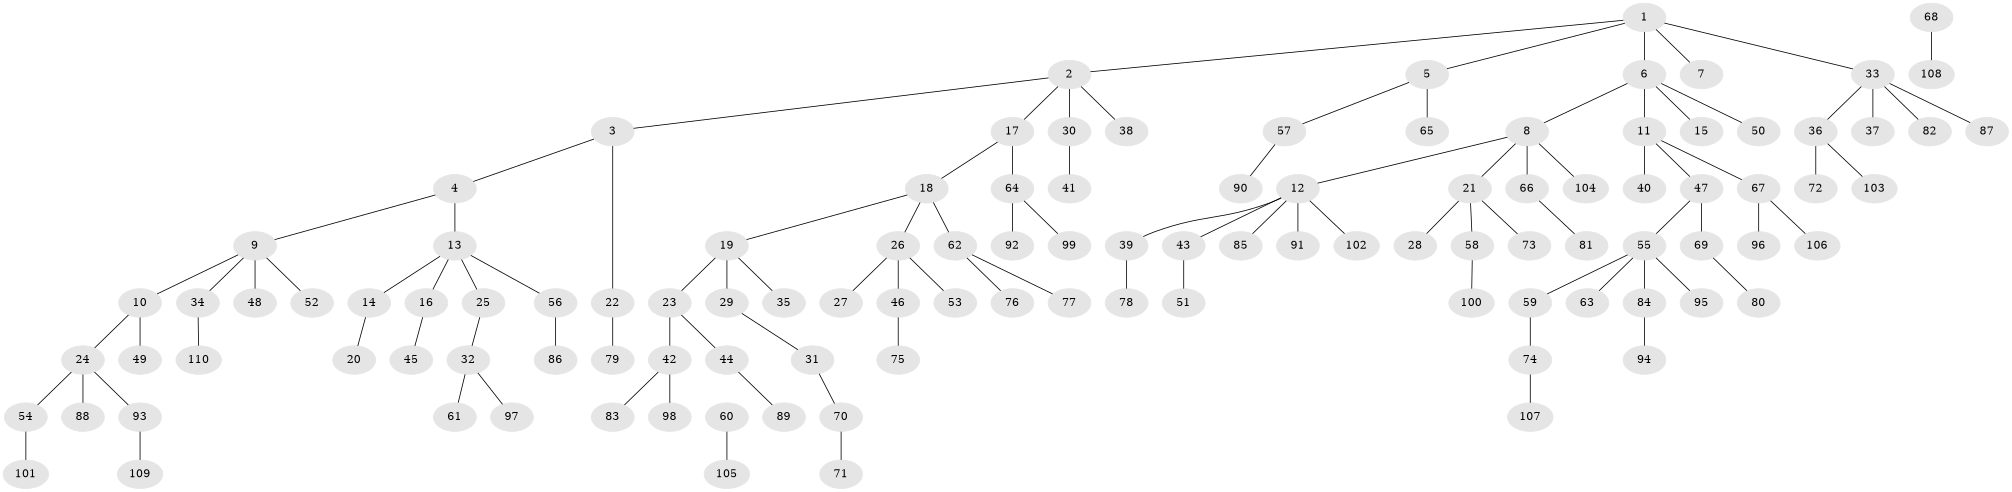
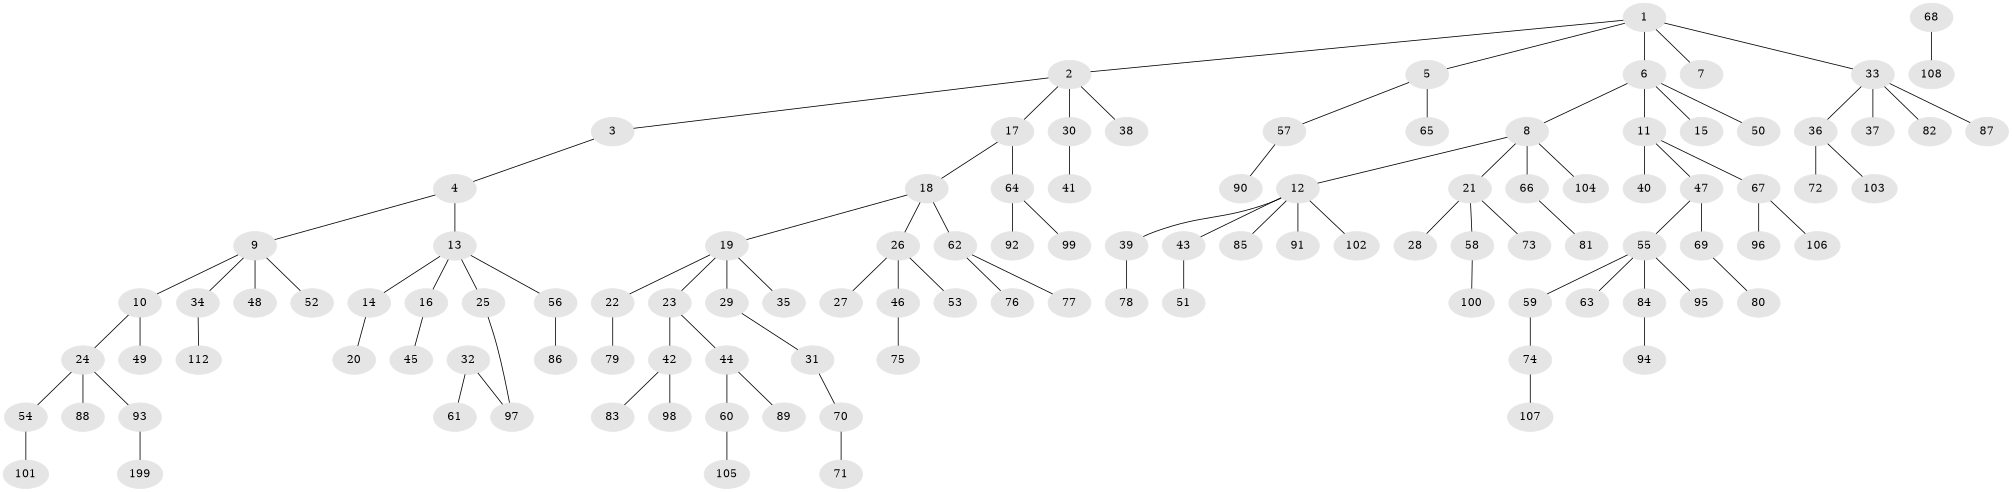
(613, 217) -> (670, 274)
(476, 332) -> (500, 359)
(199, 360) -> (199, 360)
none -> (727, 389)
(140, 474) -> (140, 474)
